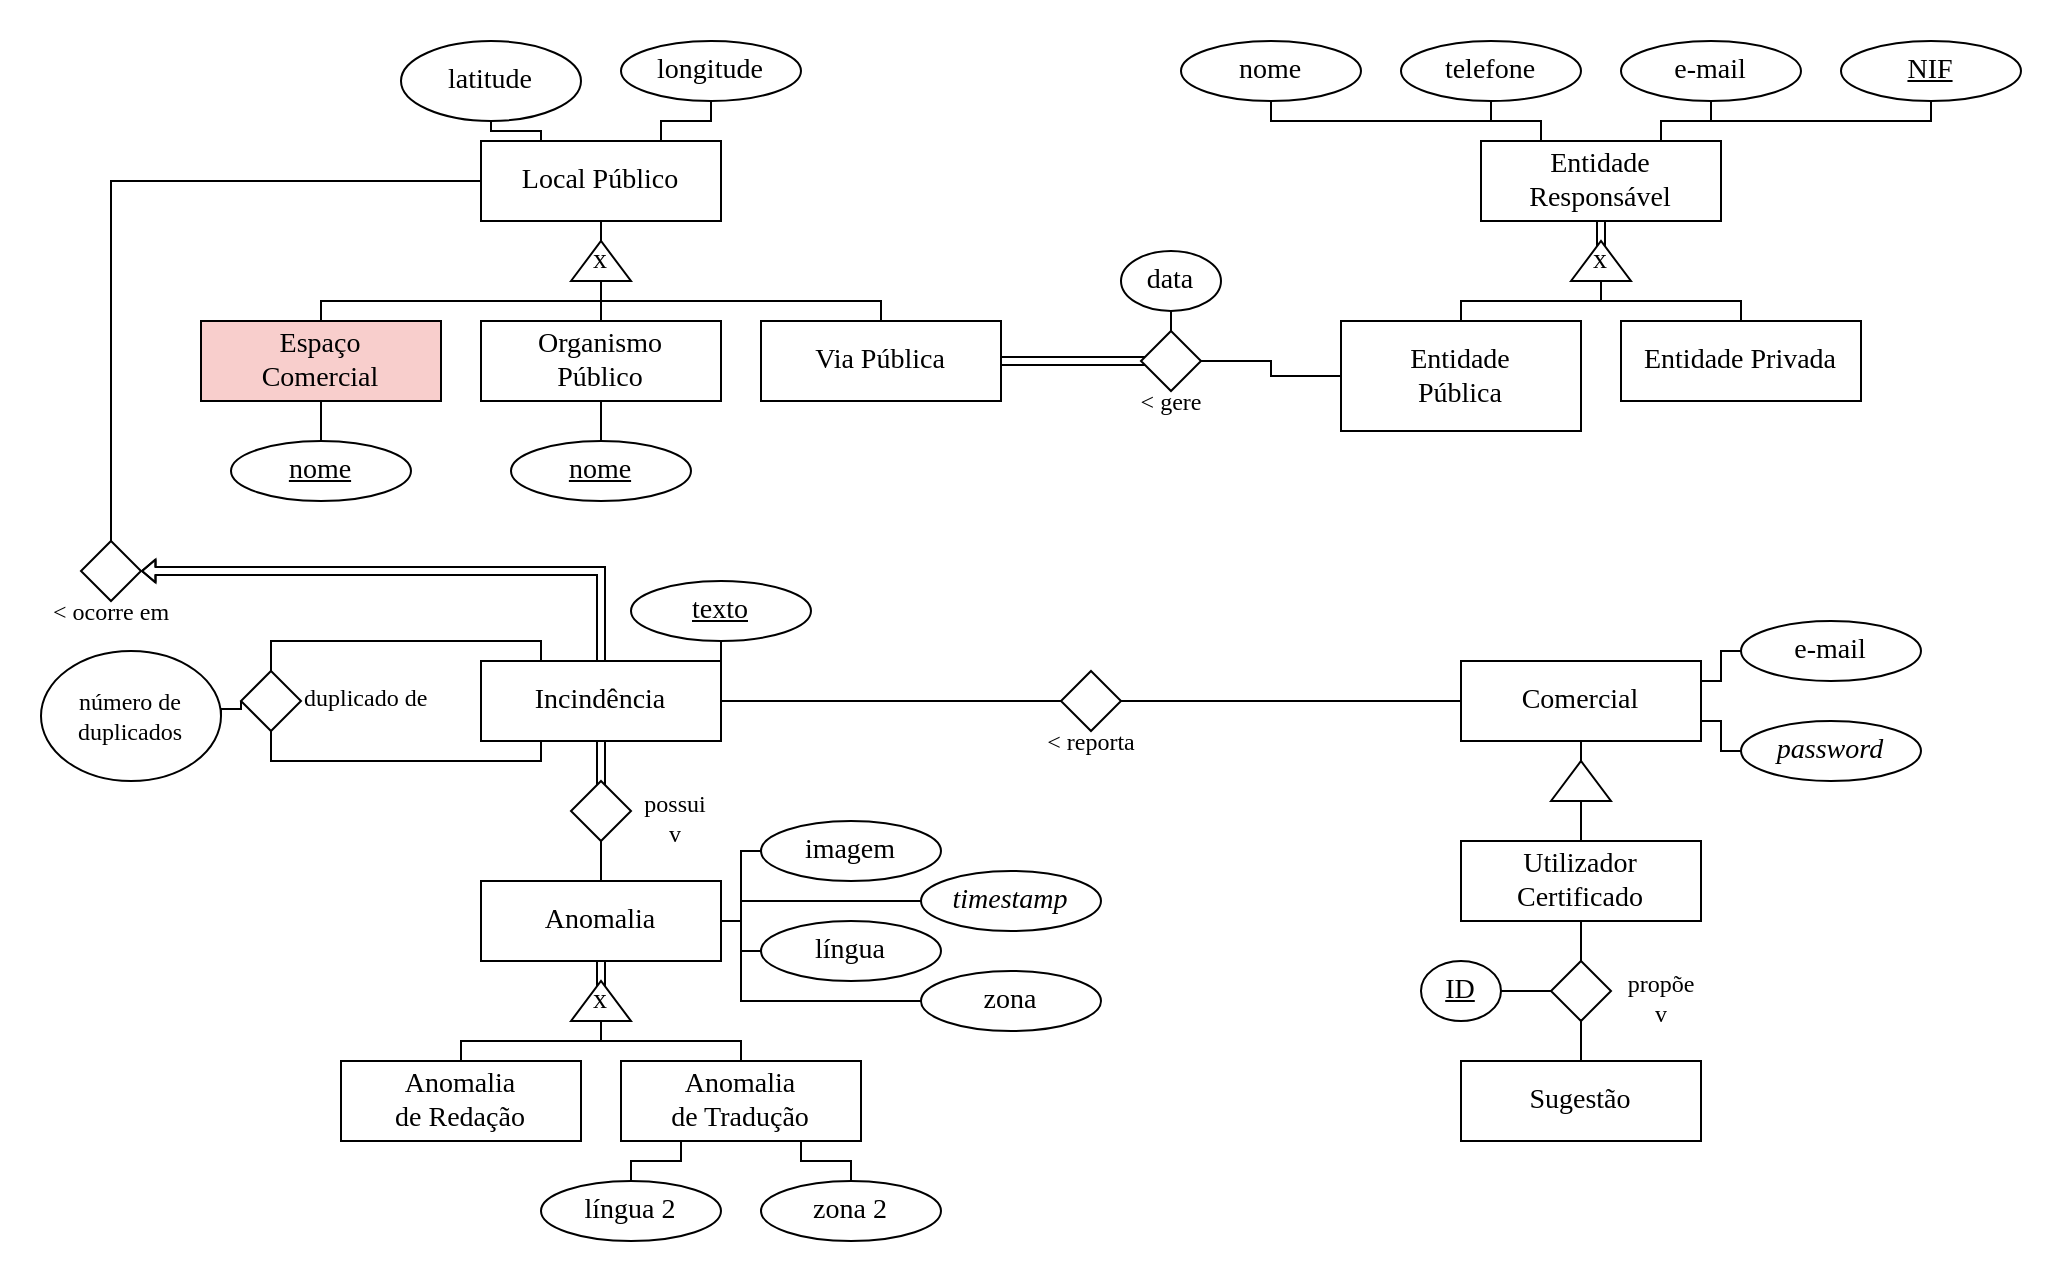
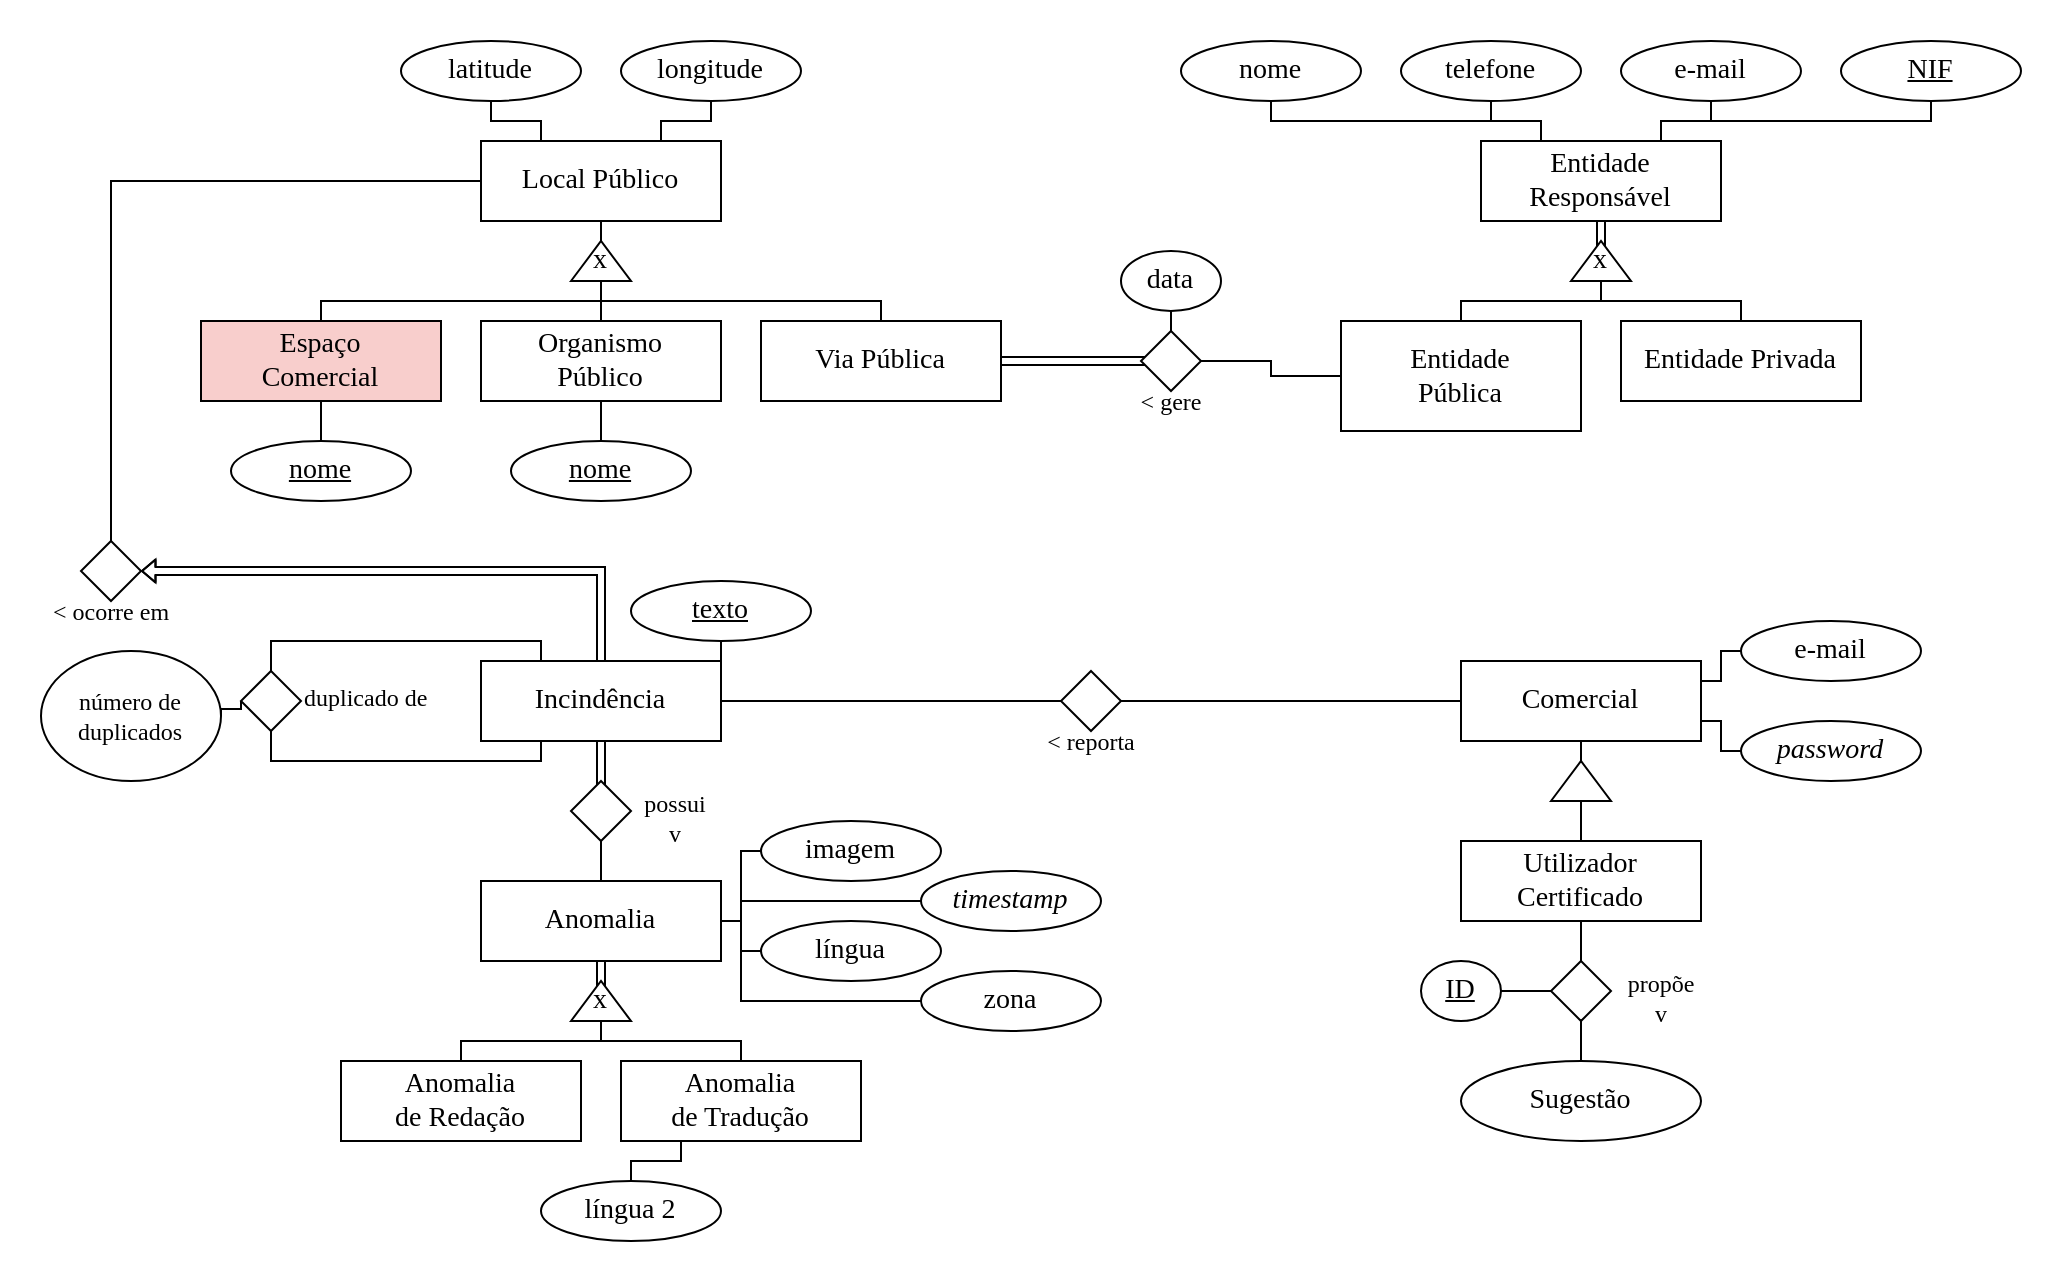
(491, 81) -> (491, 71)
(1581, 1101) -> (1581, 1101)
(826, 1161) -> none
(851, 1211) -> none
